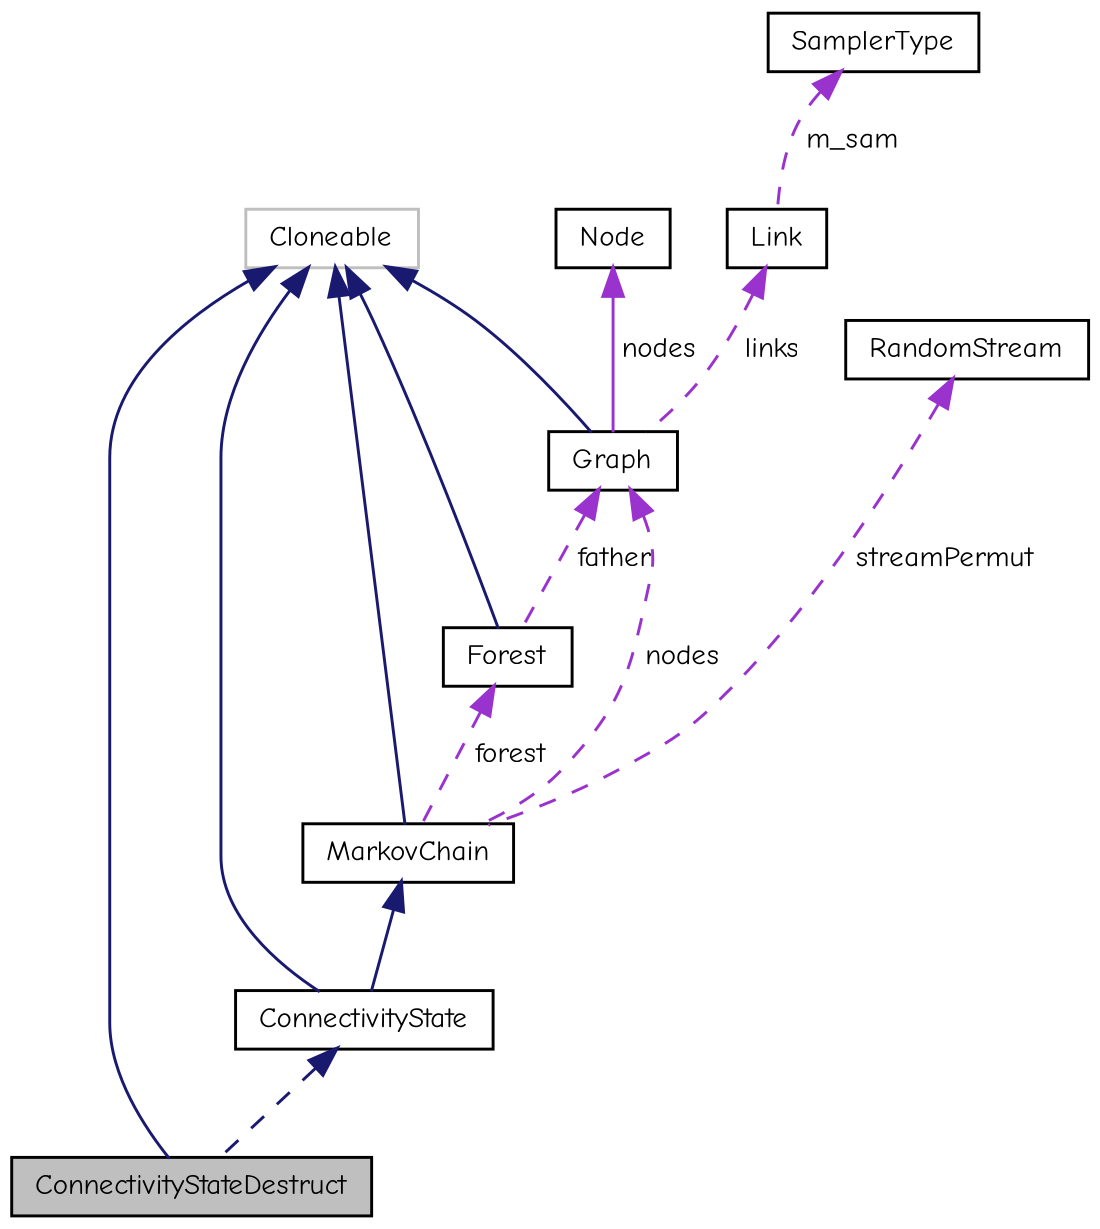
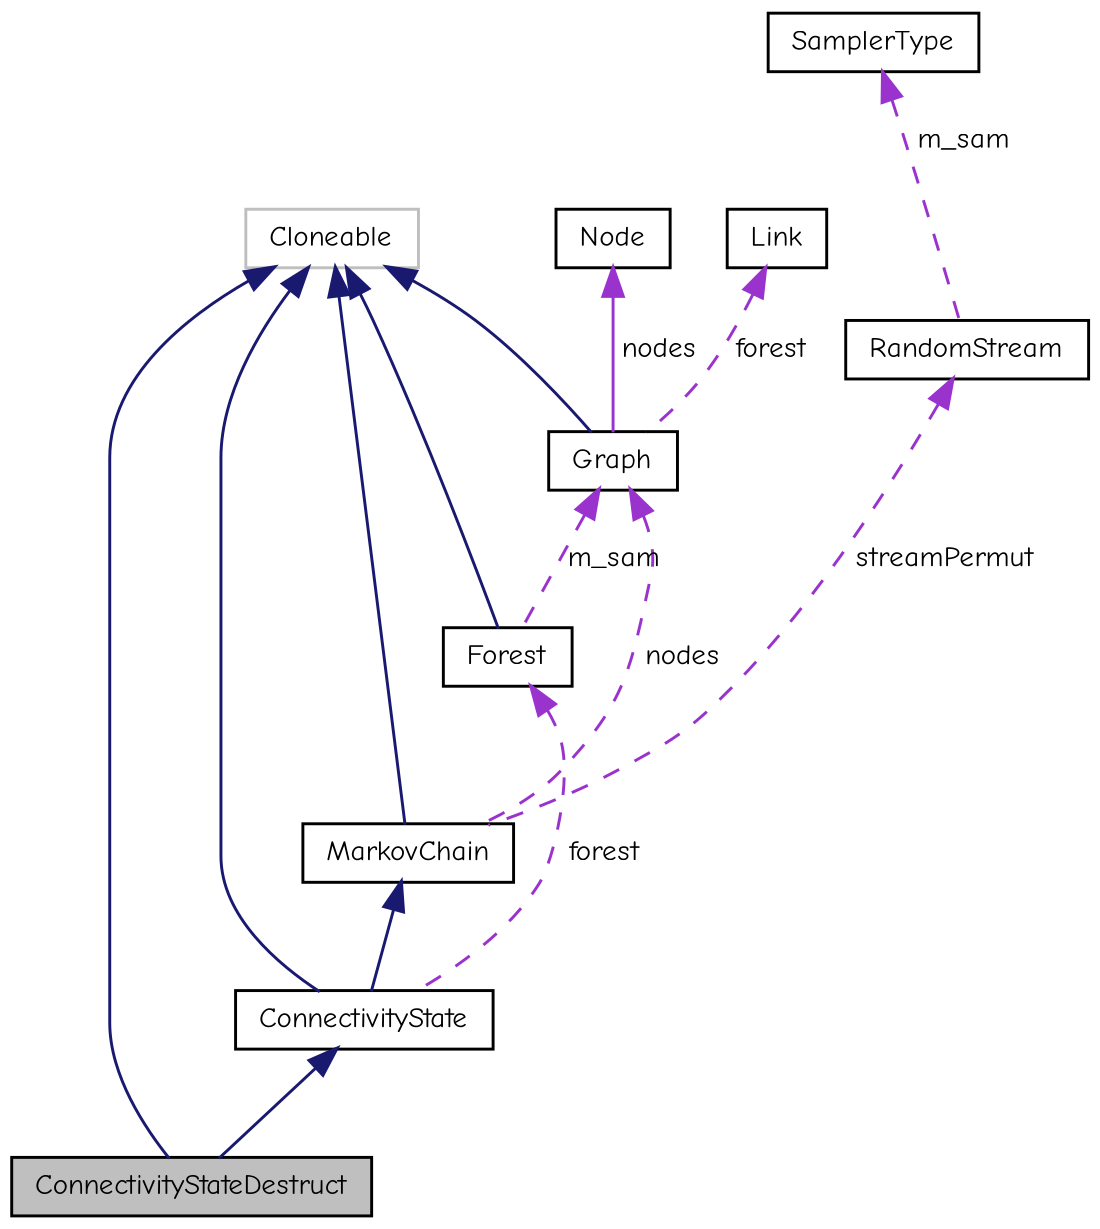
(788, 147) -> (926, 210)
(768, 350) -> (768, 350)
(610, 559) -> (610, 559)
(451, 768) -> (542, 877)
(267, 1113) -> (267, 1113)
